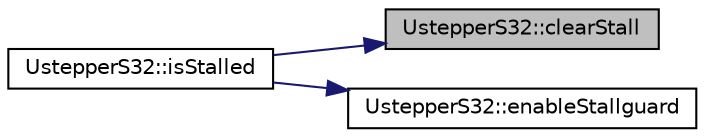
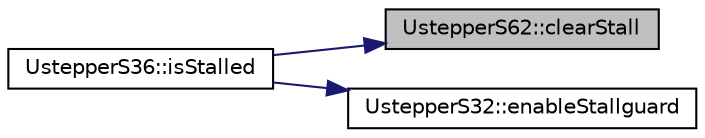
(522, 29) -> (522, 29)
(141, 69) -> (141, 69)
